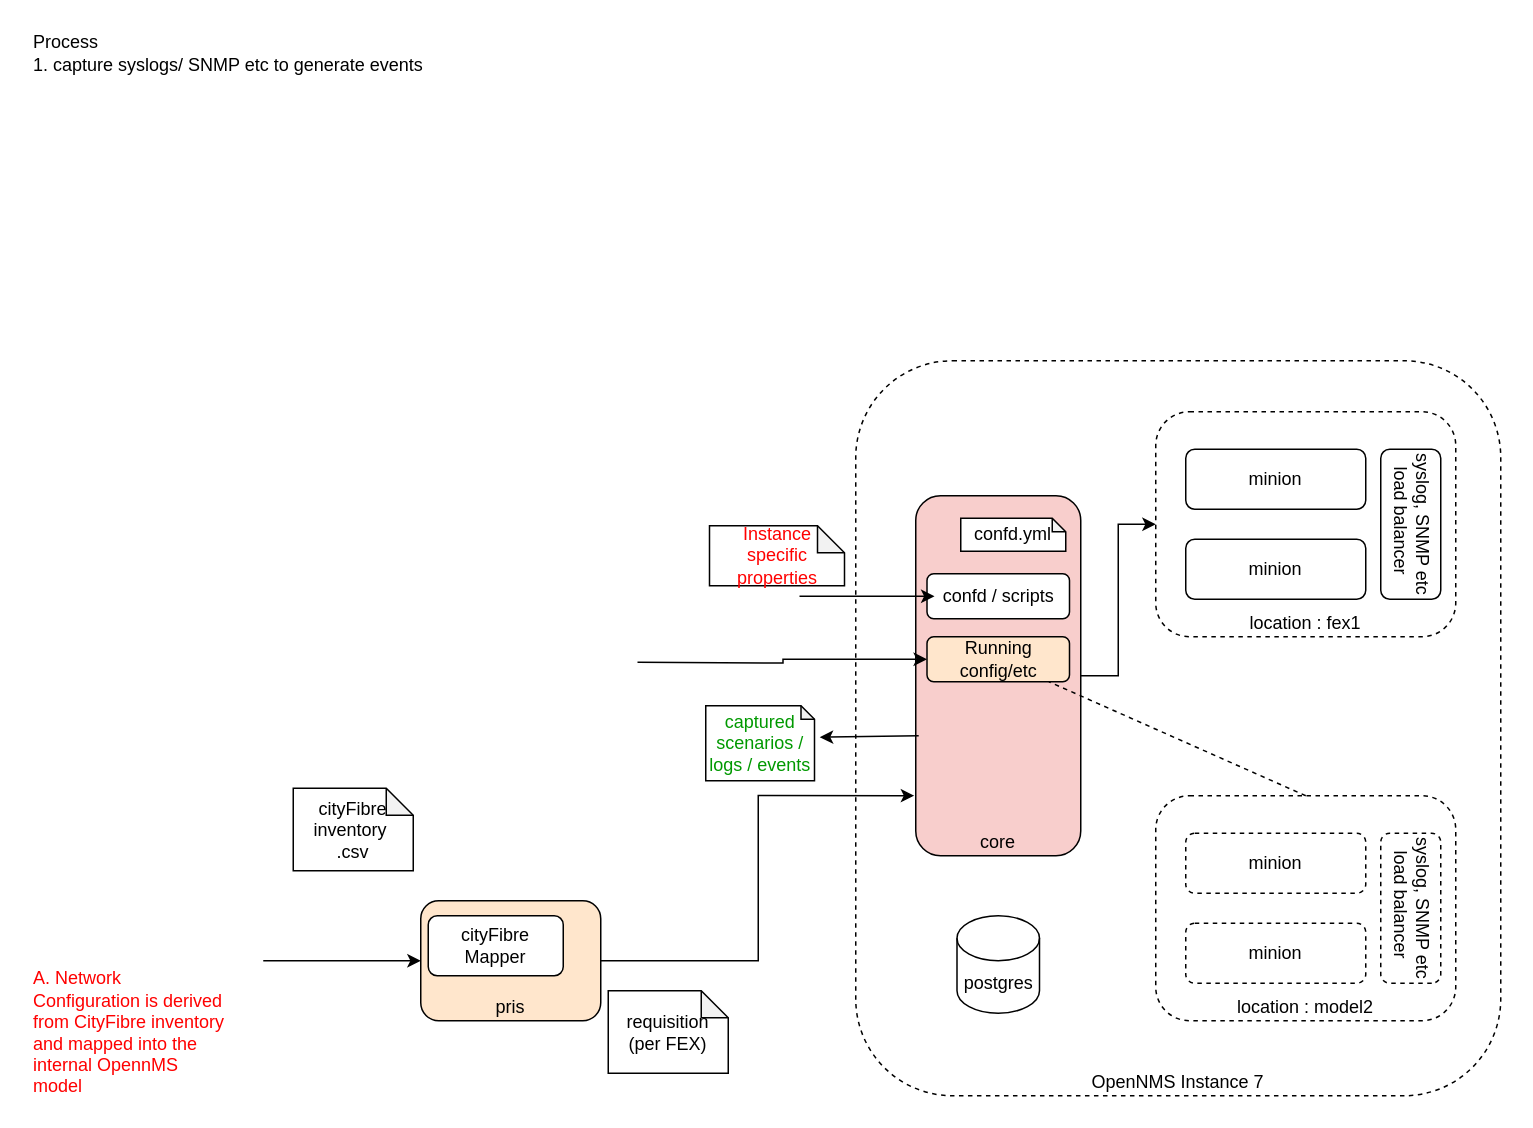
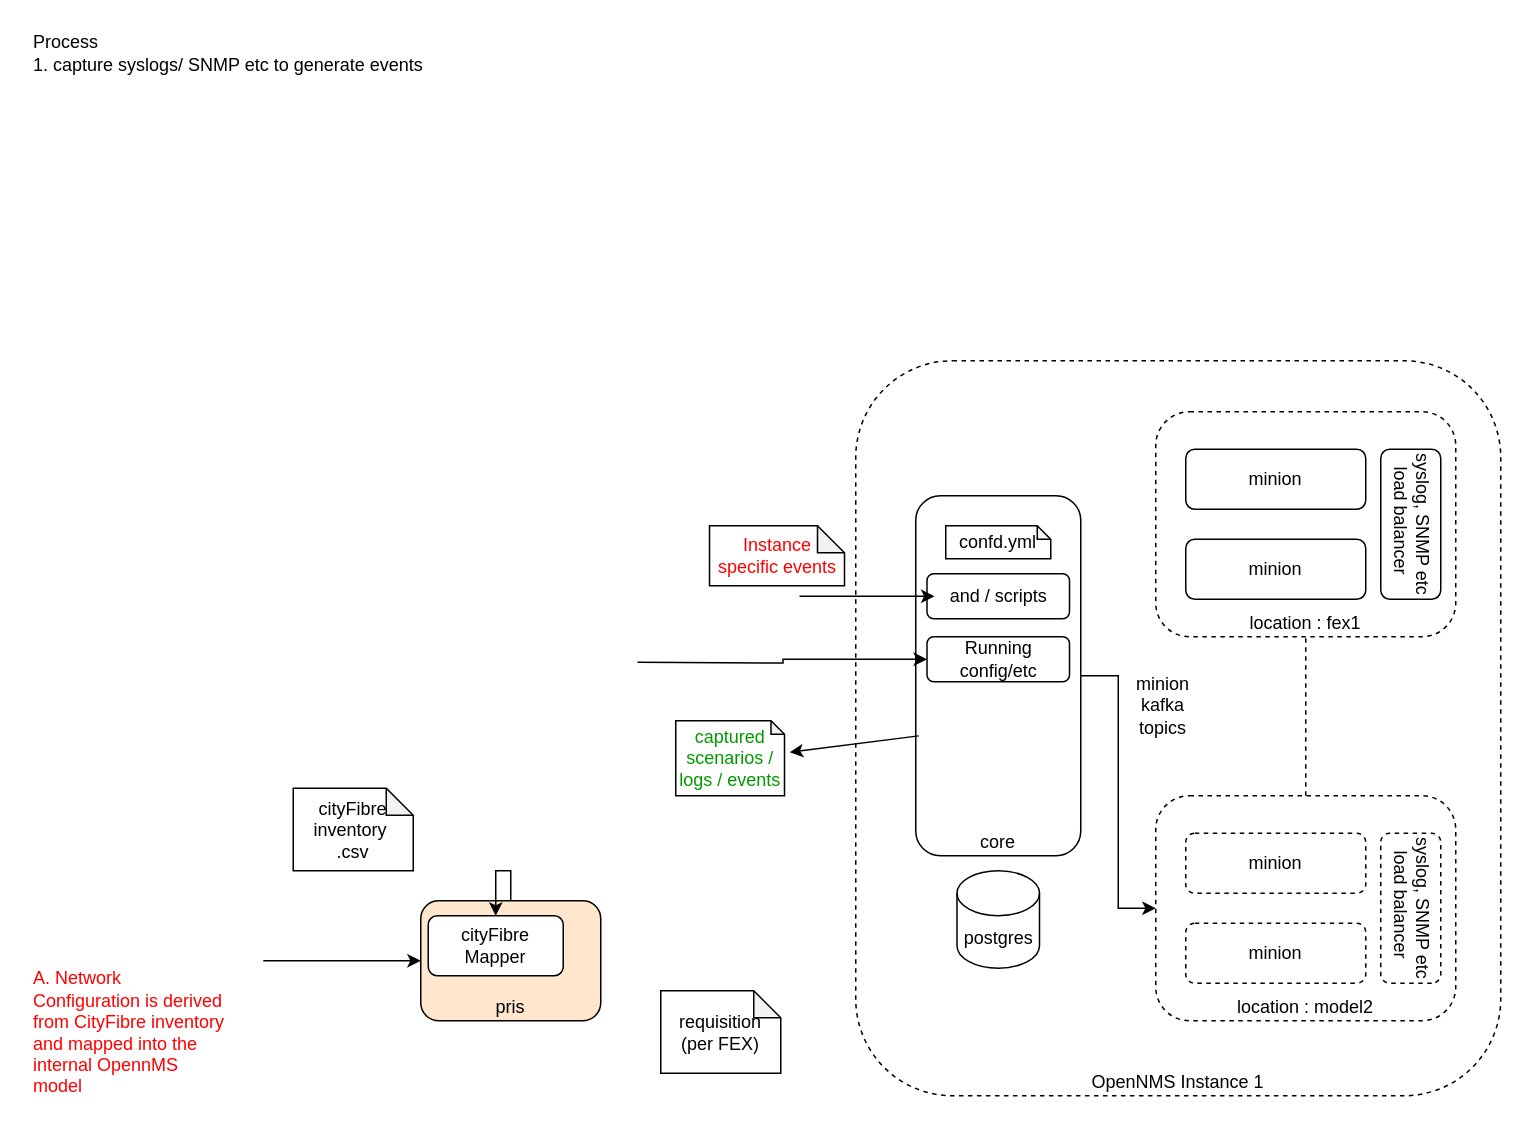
(1013, 535) -> (998, 542)
(778, 556) -> (778, 556)
(1118, 588) -> (1118, 804)
(999, 596) -> (999, 596)
(998, 659) -> (998, 659)
none -> (1163, 706)
(1179, 740) -> (1306, 717)
(760, 743) -> (730, 758)
(998, 840) -> (998, 840)
(758, 956) -> (501, 871)
(998, 965) -> (998, 920)
(668, 1032) -> (721, 1032)
(1178, 1080) -> (1178, 1080)
